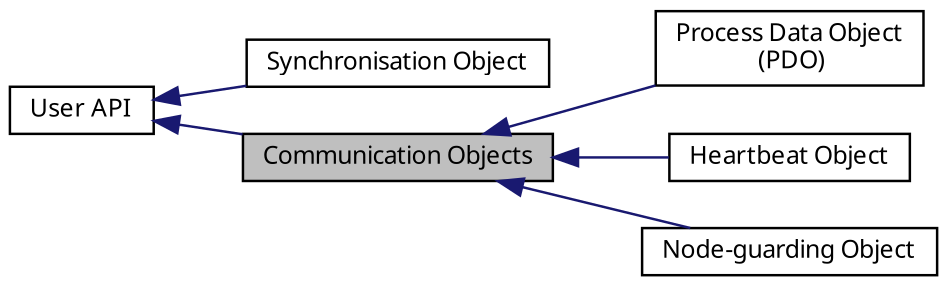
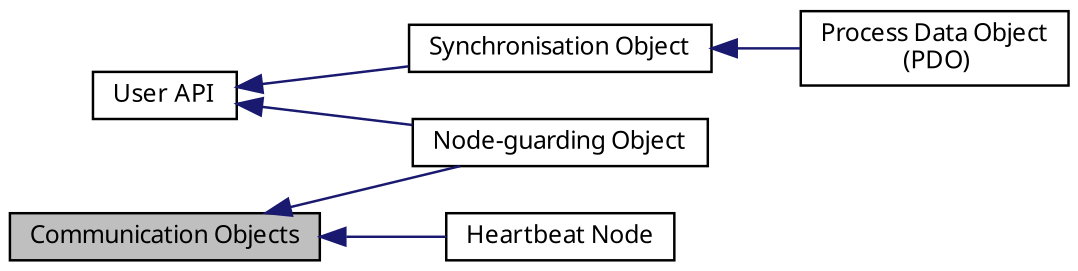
(582, 106) -> (769, 48)
(211, 129) -> (337, 116)
(790, 157) -> (560, 237)
